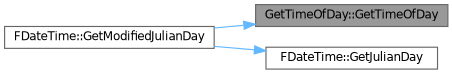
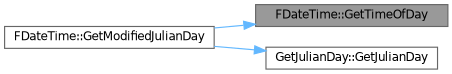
(352, 16) -> (352, 16)
(352, 58) -> (352, 58)
